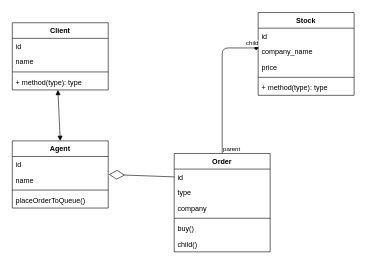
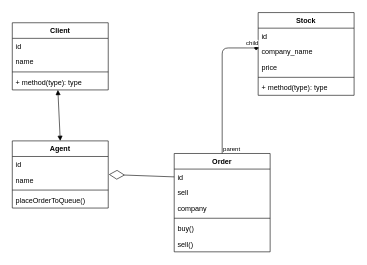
(186, 193) -> (184, 193)
(190, 244) -> (188, 244)
